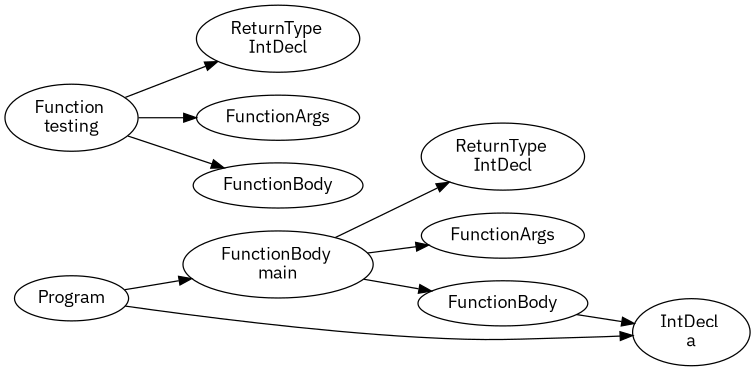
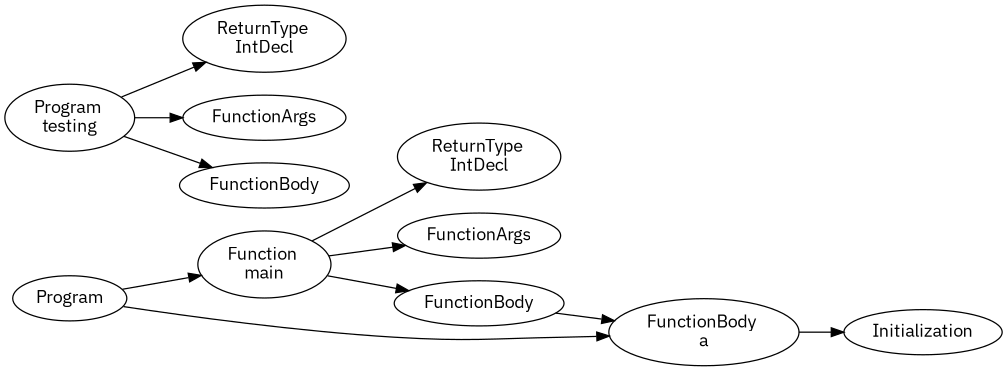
(72, 118) -> (70, 118)
(278, 264) -> (264, 264)
(691, 332) -> (704, 332)
none -> (923, 332)
